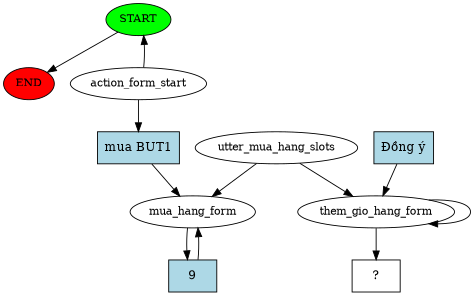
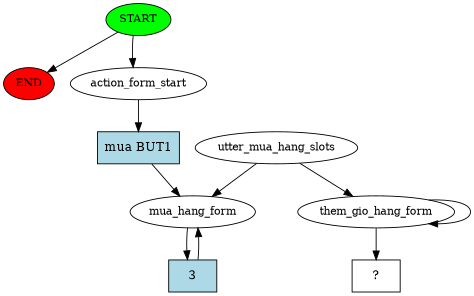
(144, 56) -> (132, 47)
(404, 148) -> none
(193, 276) -> (193, 276)
